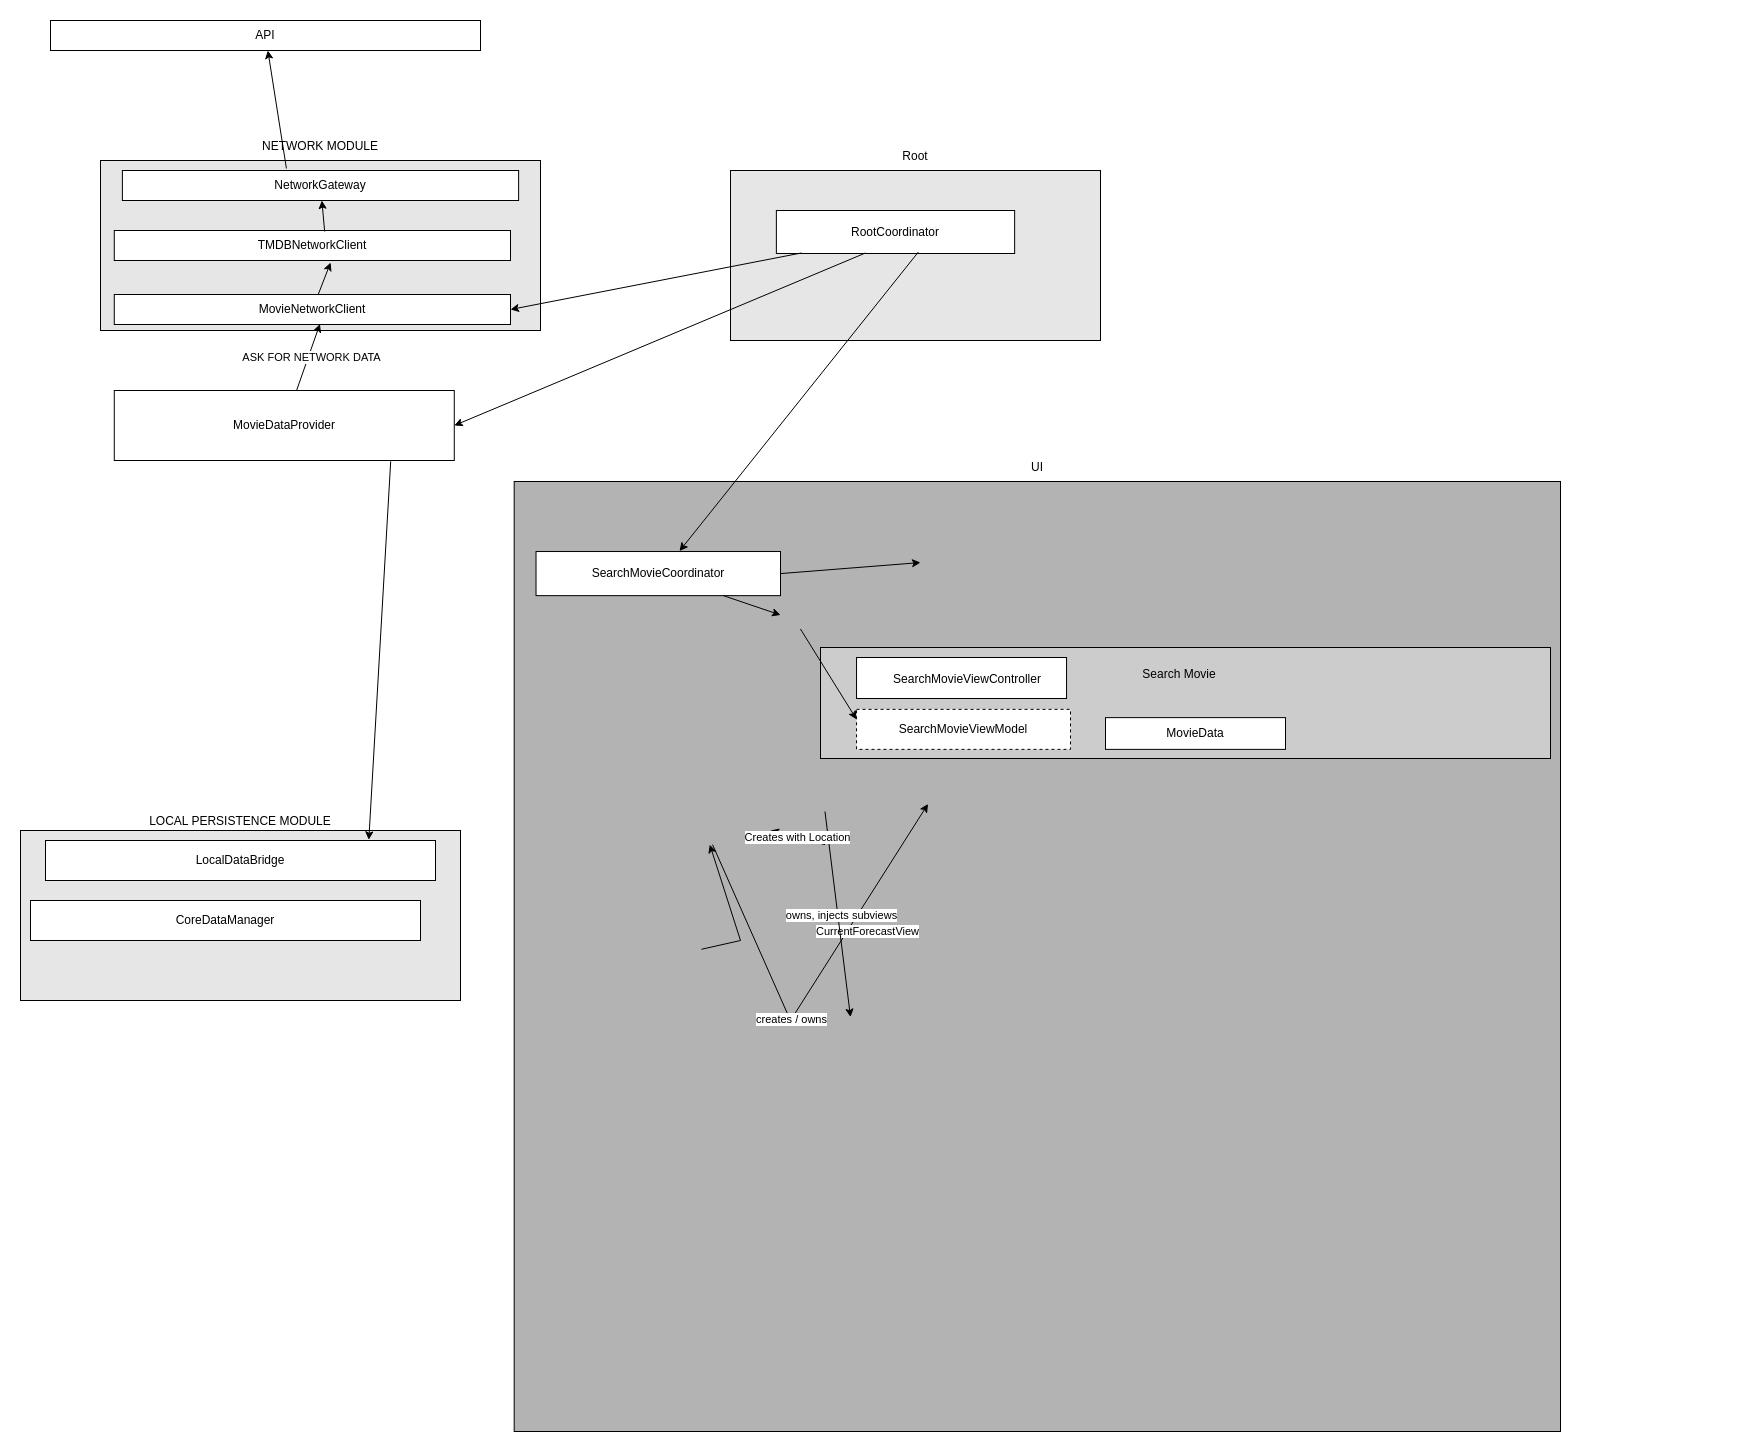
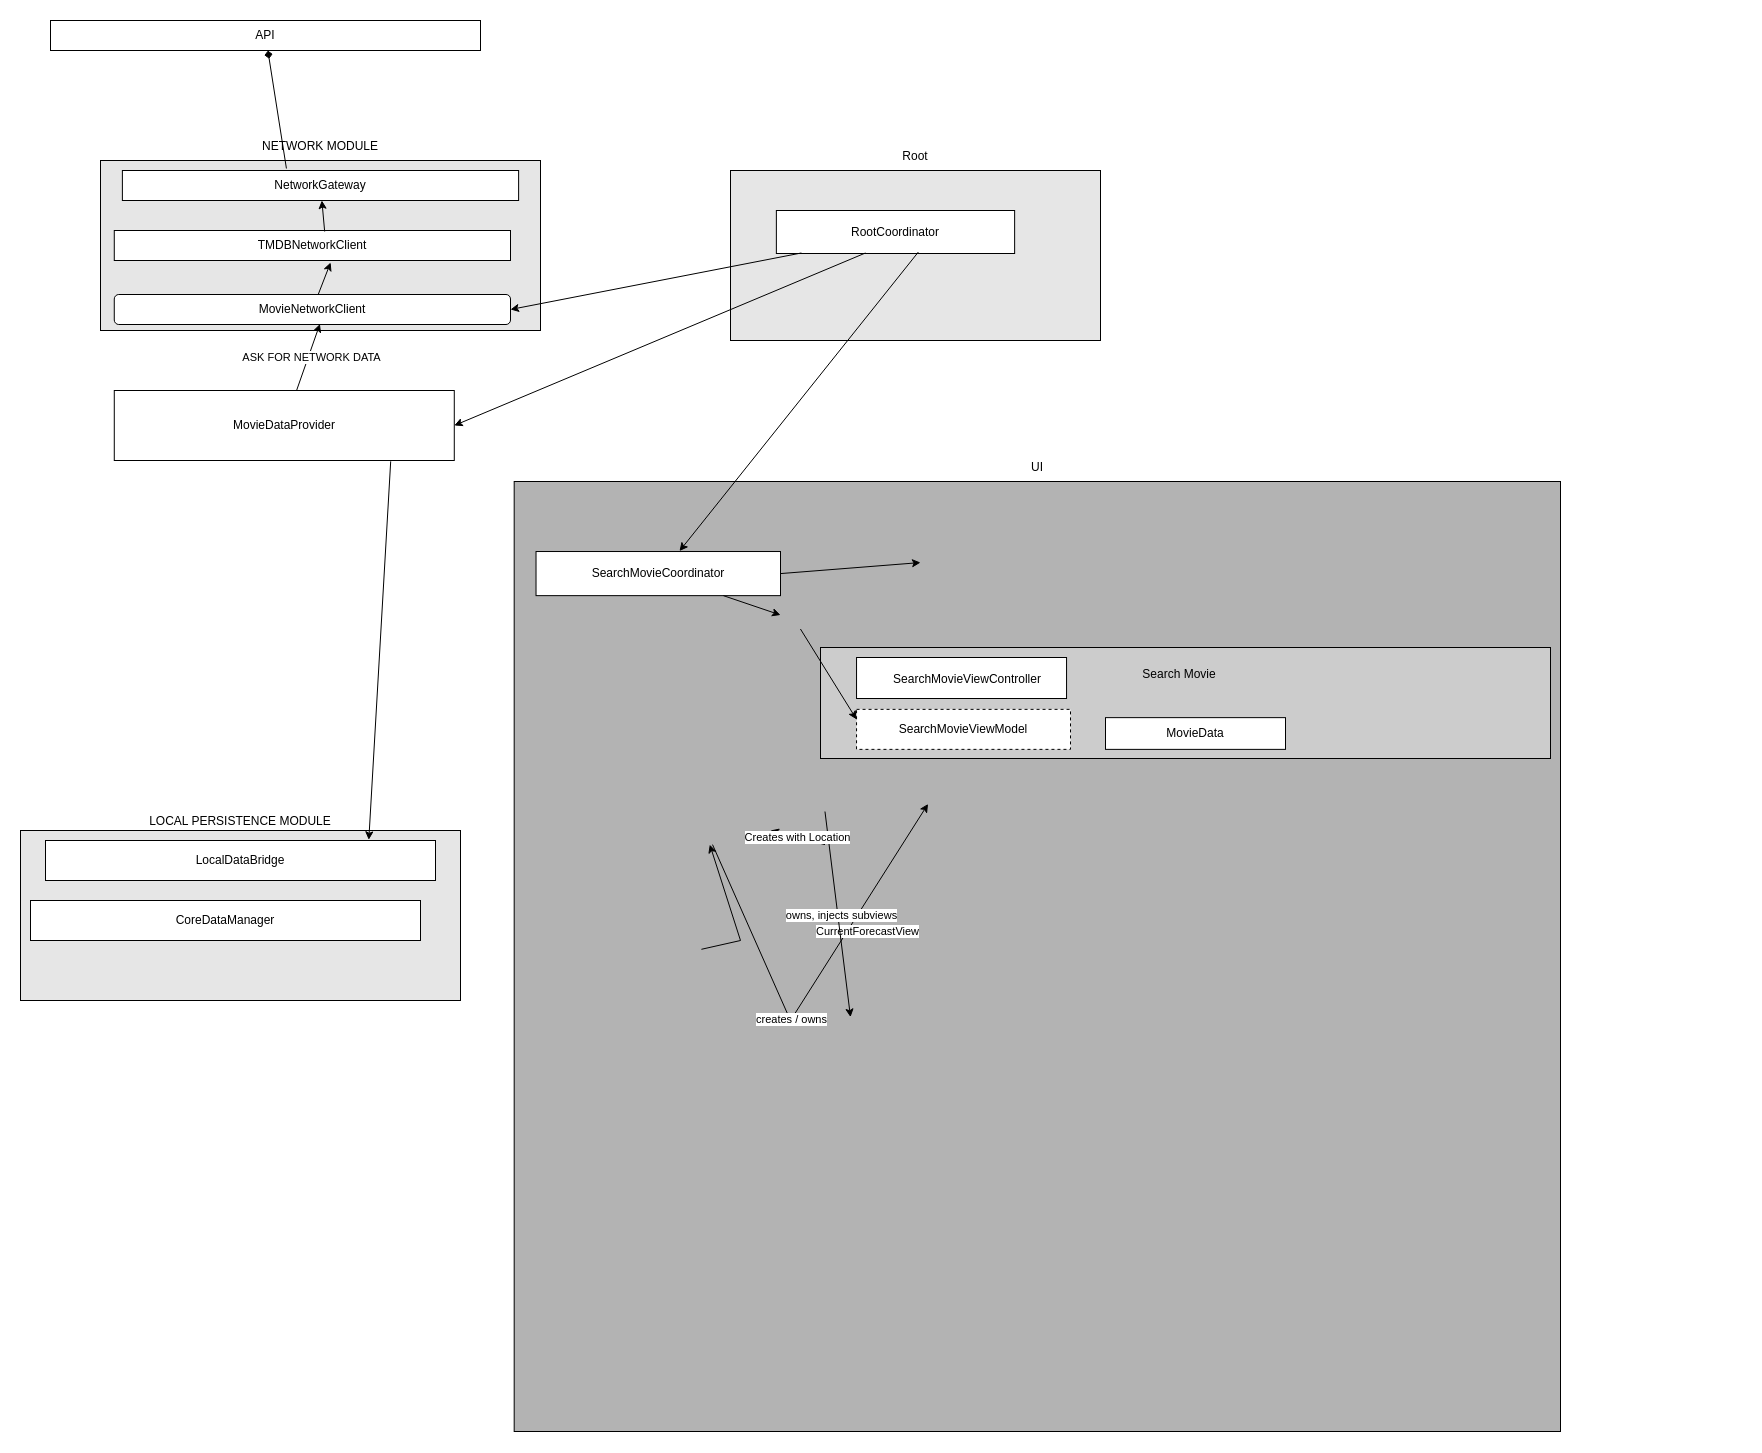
(269, 58) -> (269, 59)
(312, 310) -> (312, 310)
